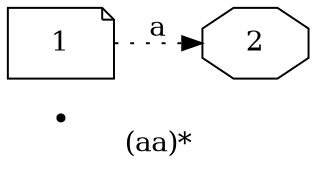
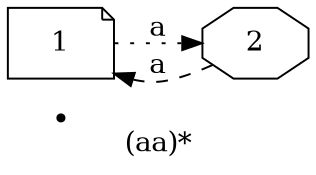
none -> (174, 79)
